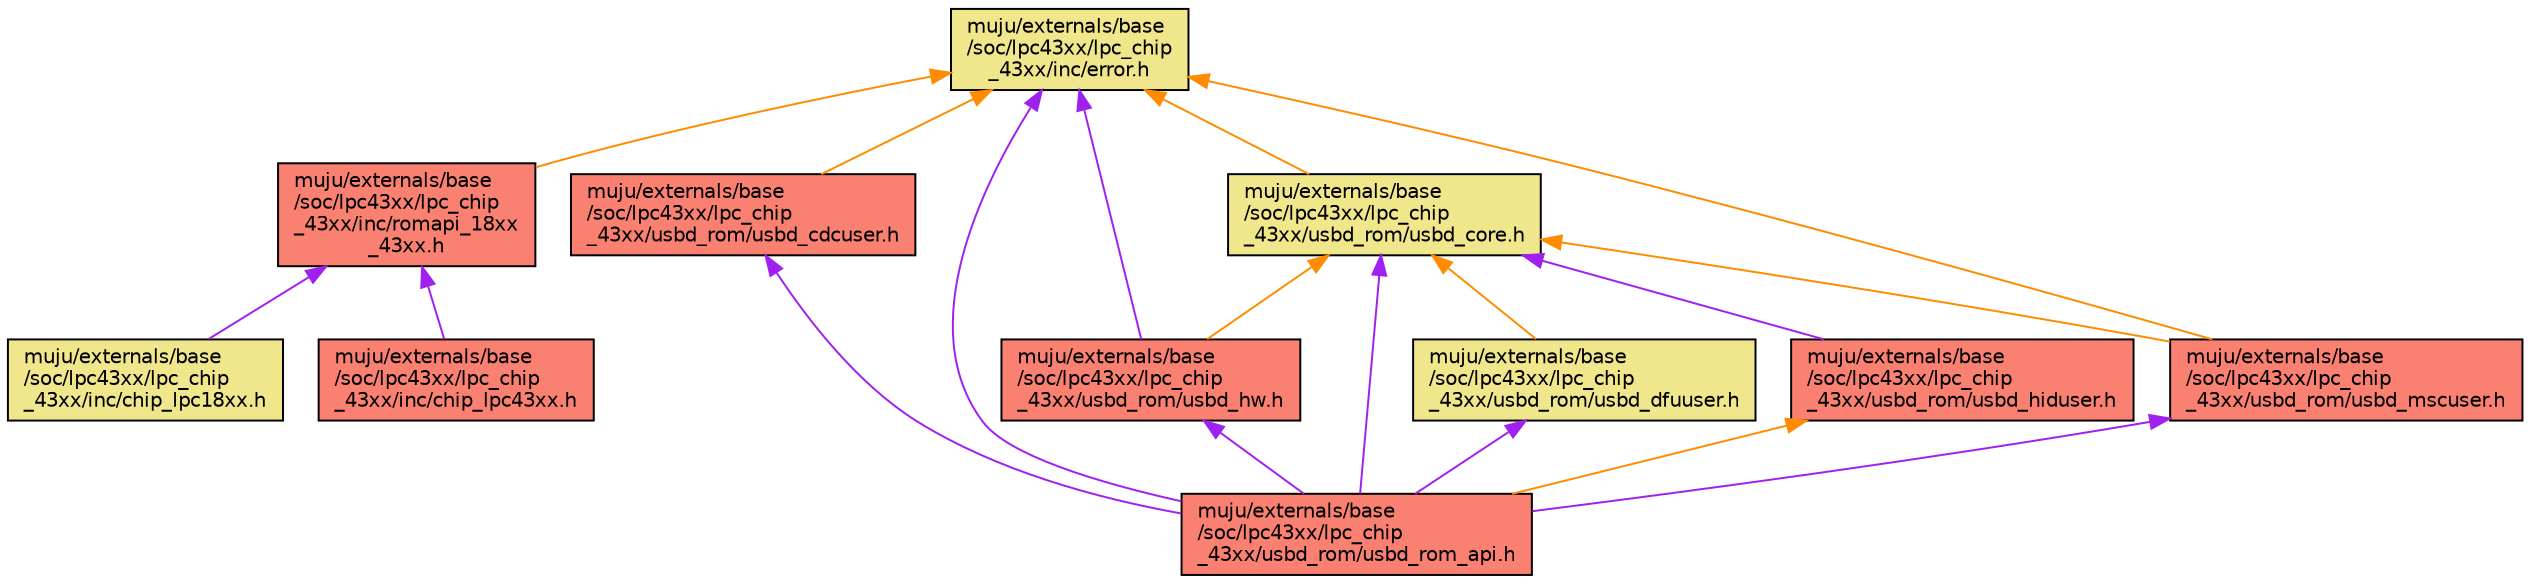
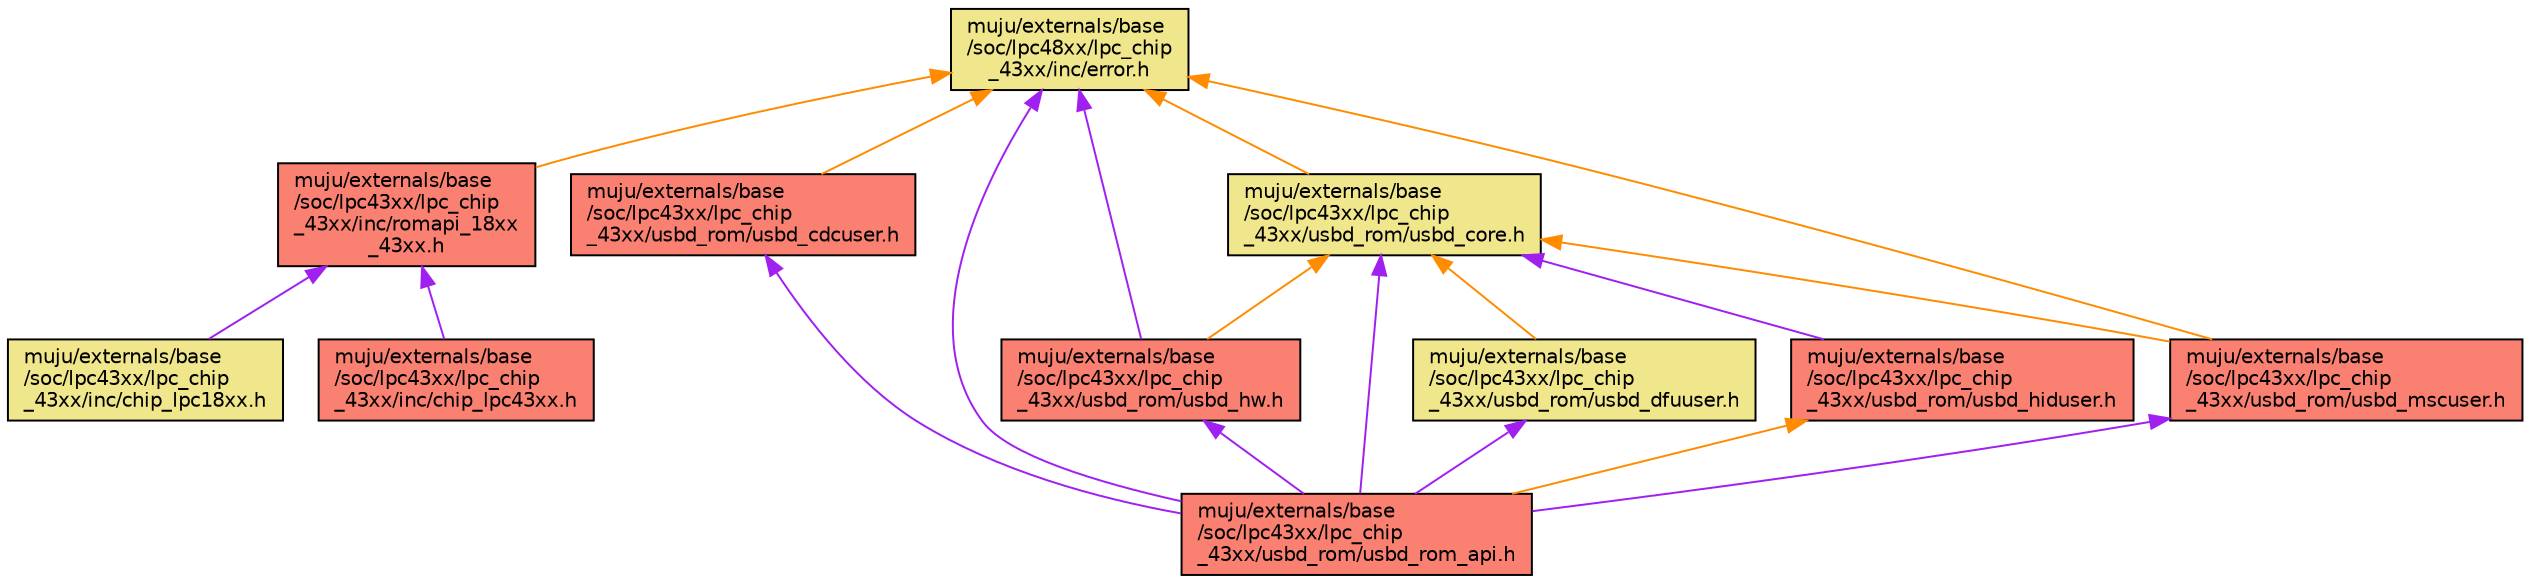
(1070, 49) -> (1070, 49)
